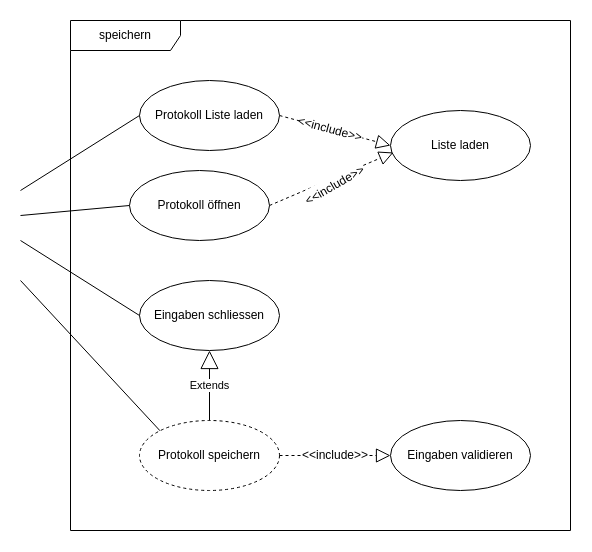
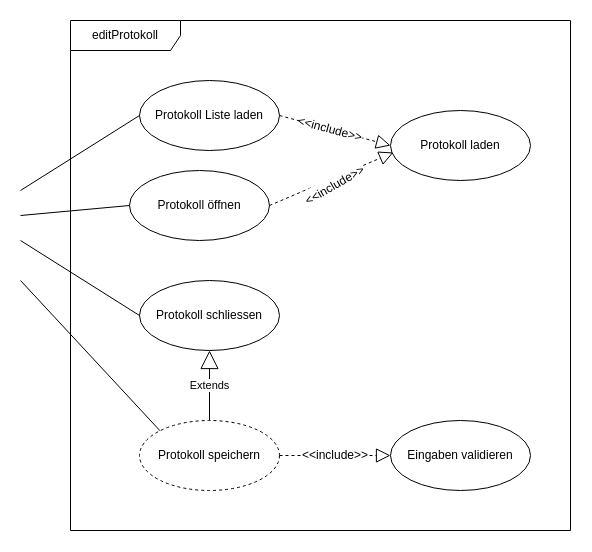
(126, 36) -> (126, 36)
(461, 146) -> (461, 146)
(210, 316) -> (210, 316)
